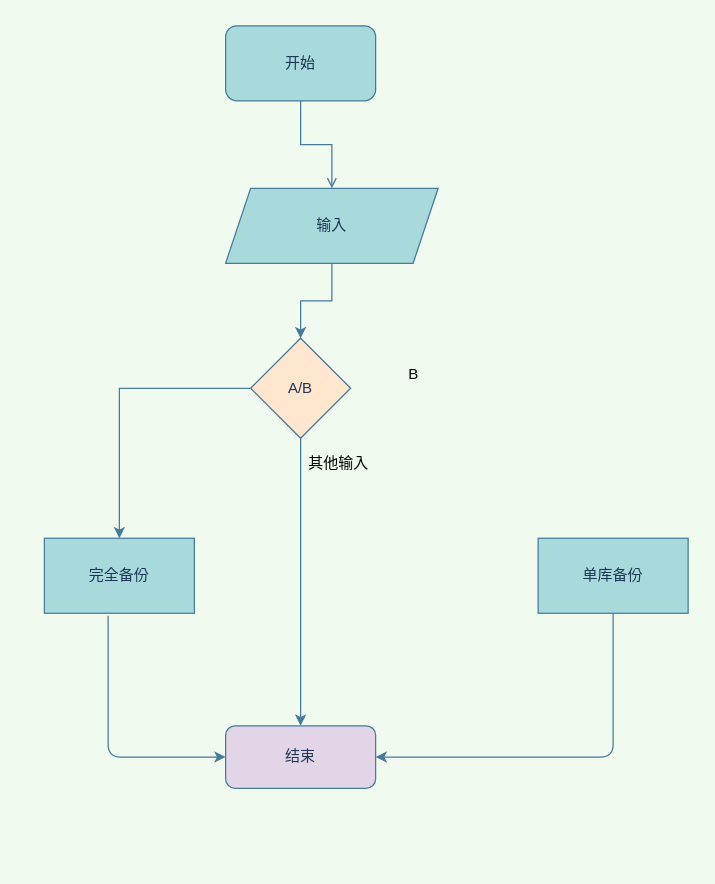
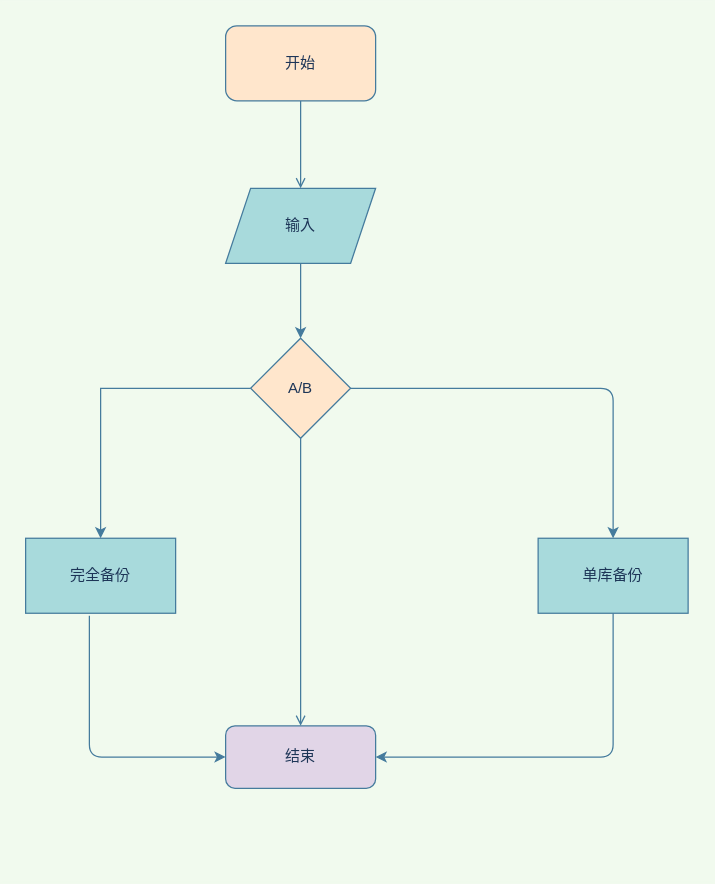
(301, 63) -> (301, 63)
(332, 226) -> (301, 226)
(413, 374) -> none
none -> (547, 388)
(338, 463) -> none
(119, 576) -> (101, 576)
(301, 716) -> (301, 718)
